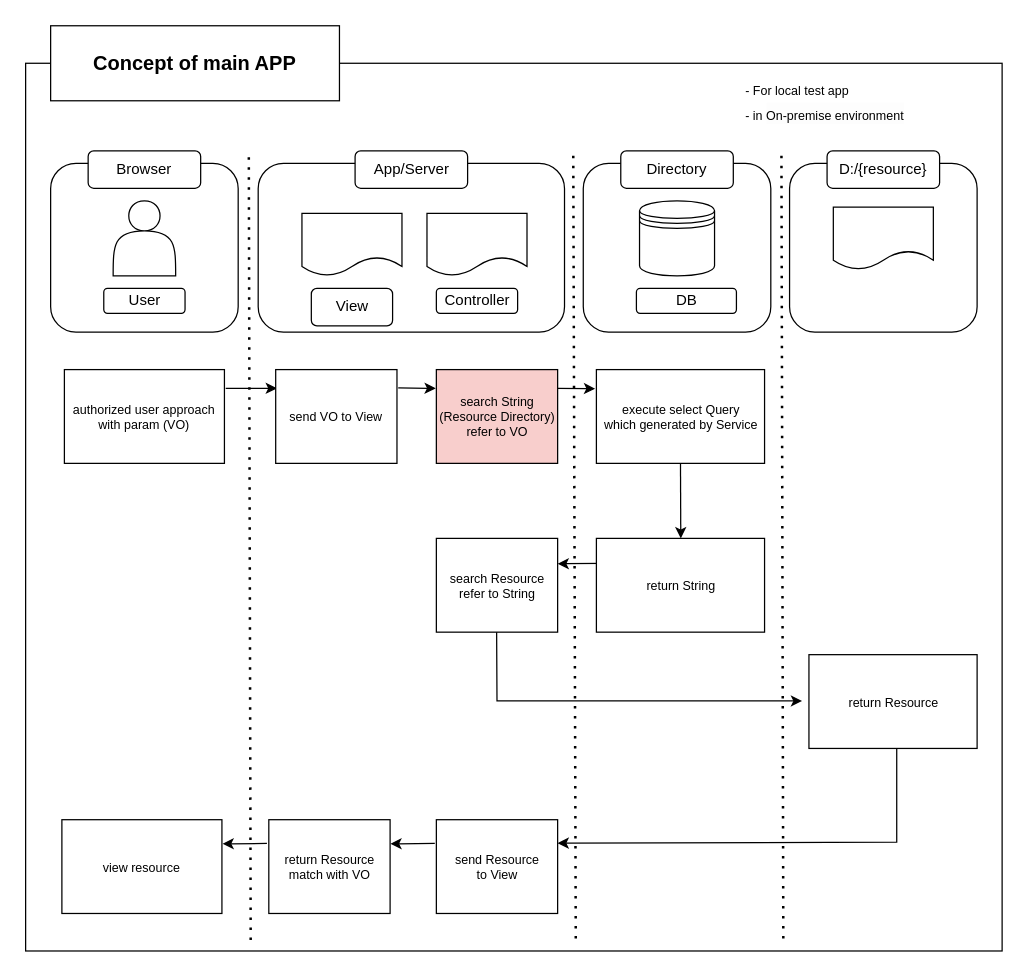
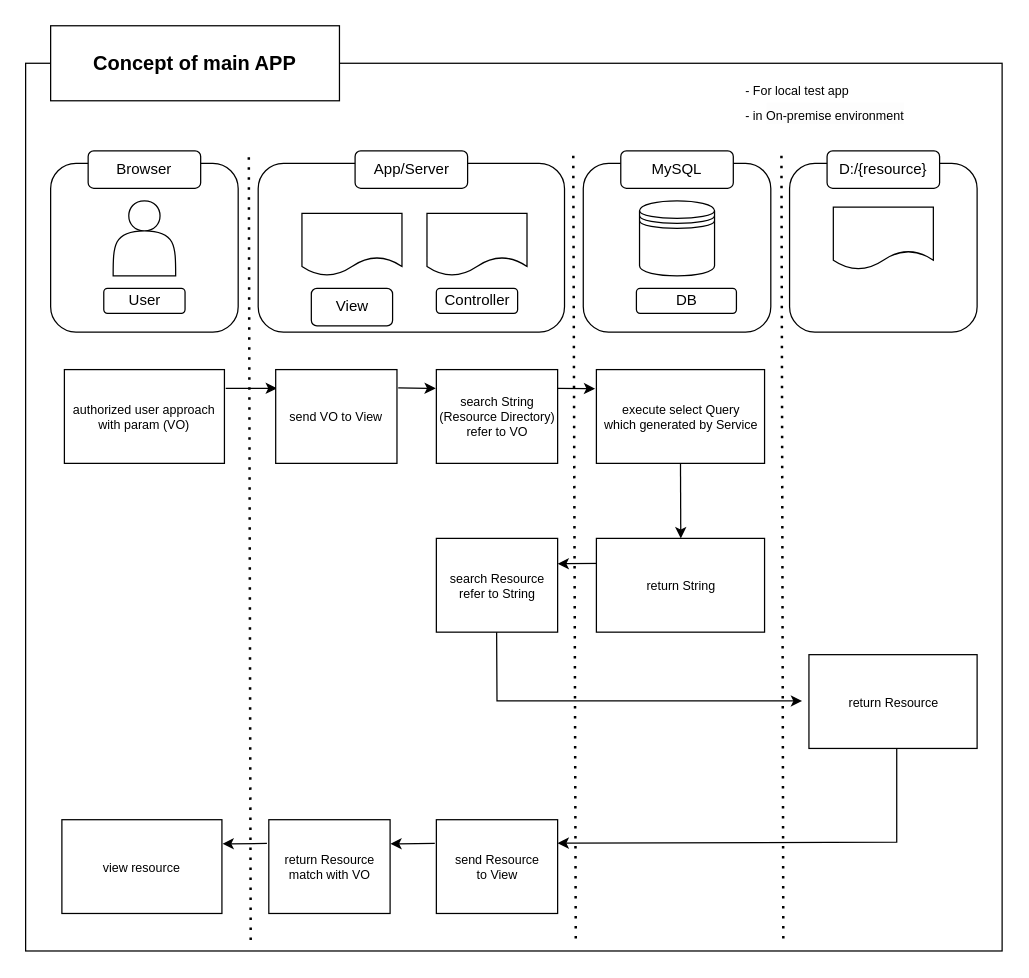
(677, 169) -> (677, 169)
(497, 416) -> (497, 416)
